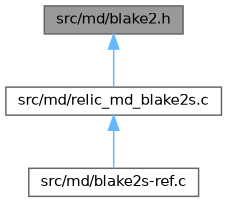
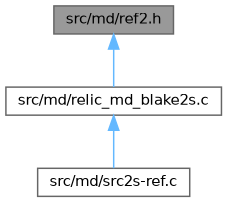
(114, 20) -> (114, 20)
(114, 182) -> (114, 182)
